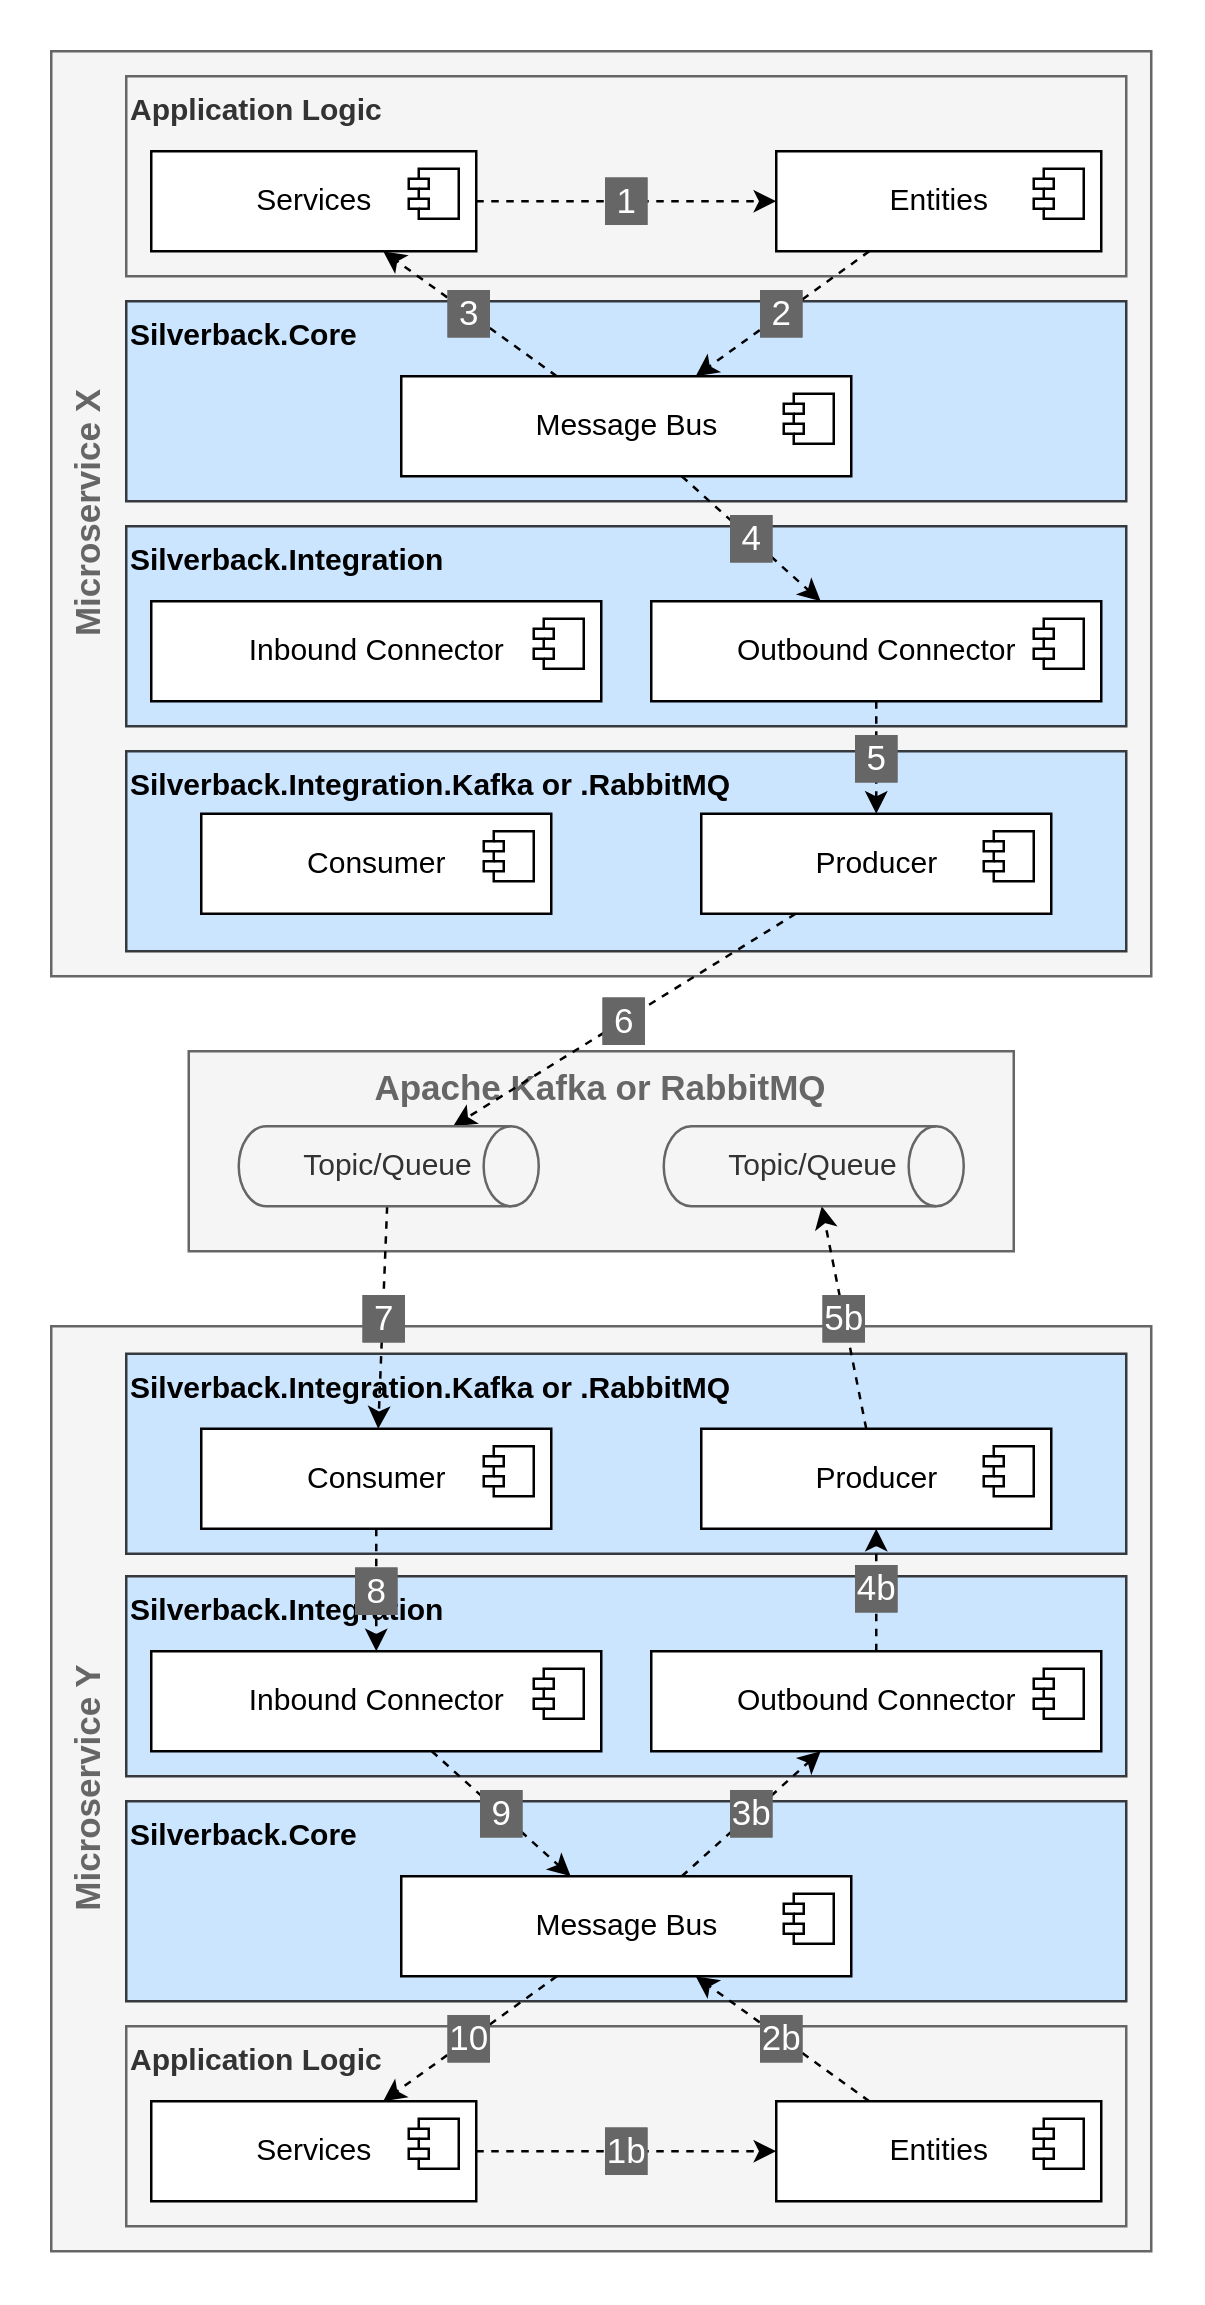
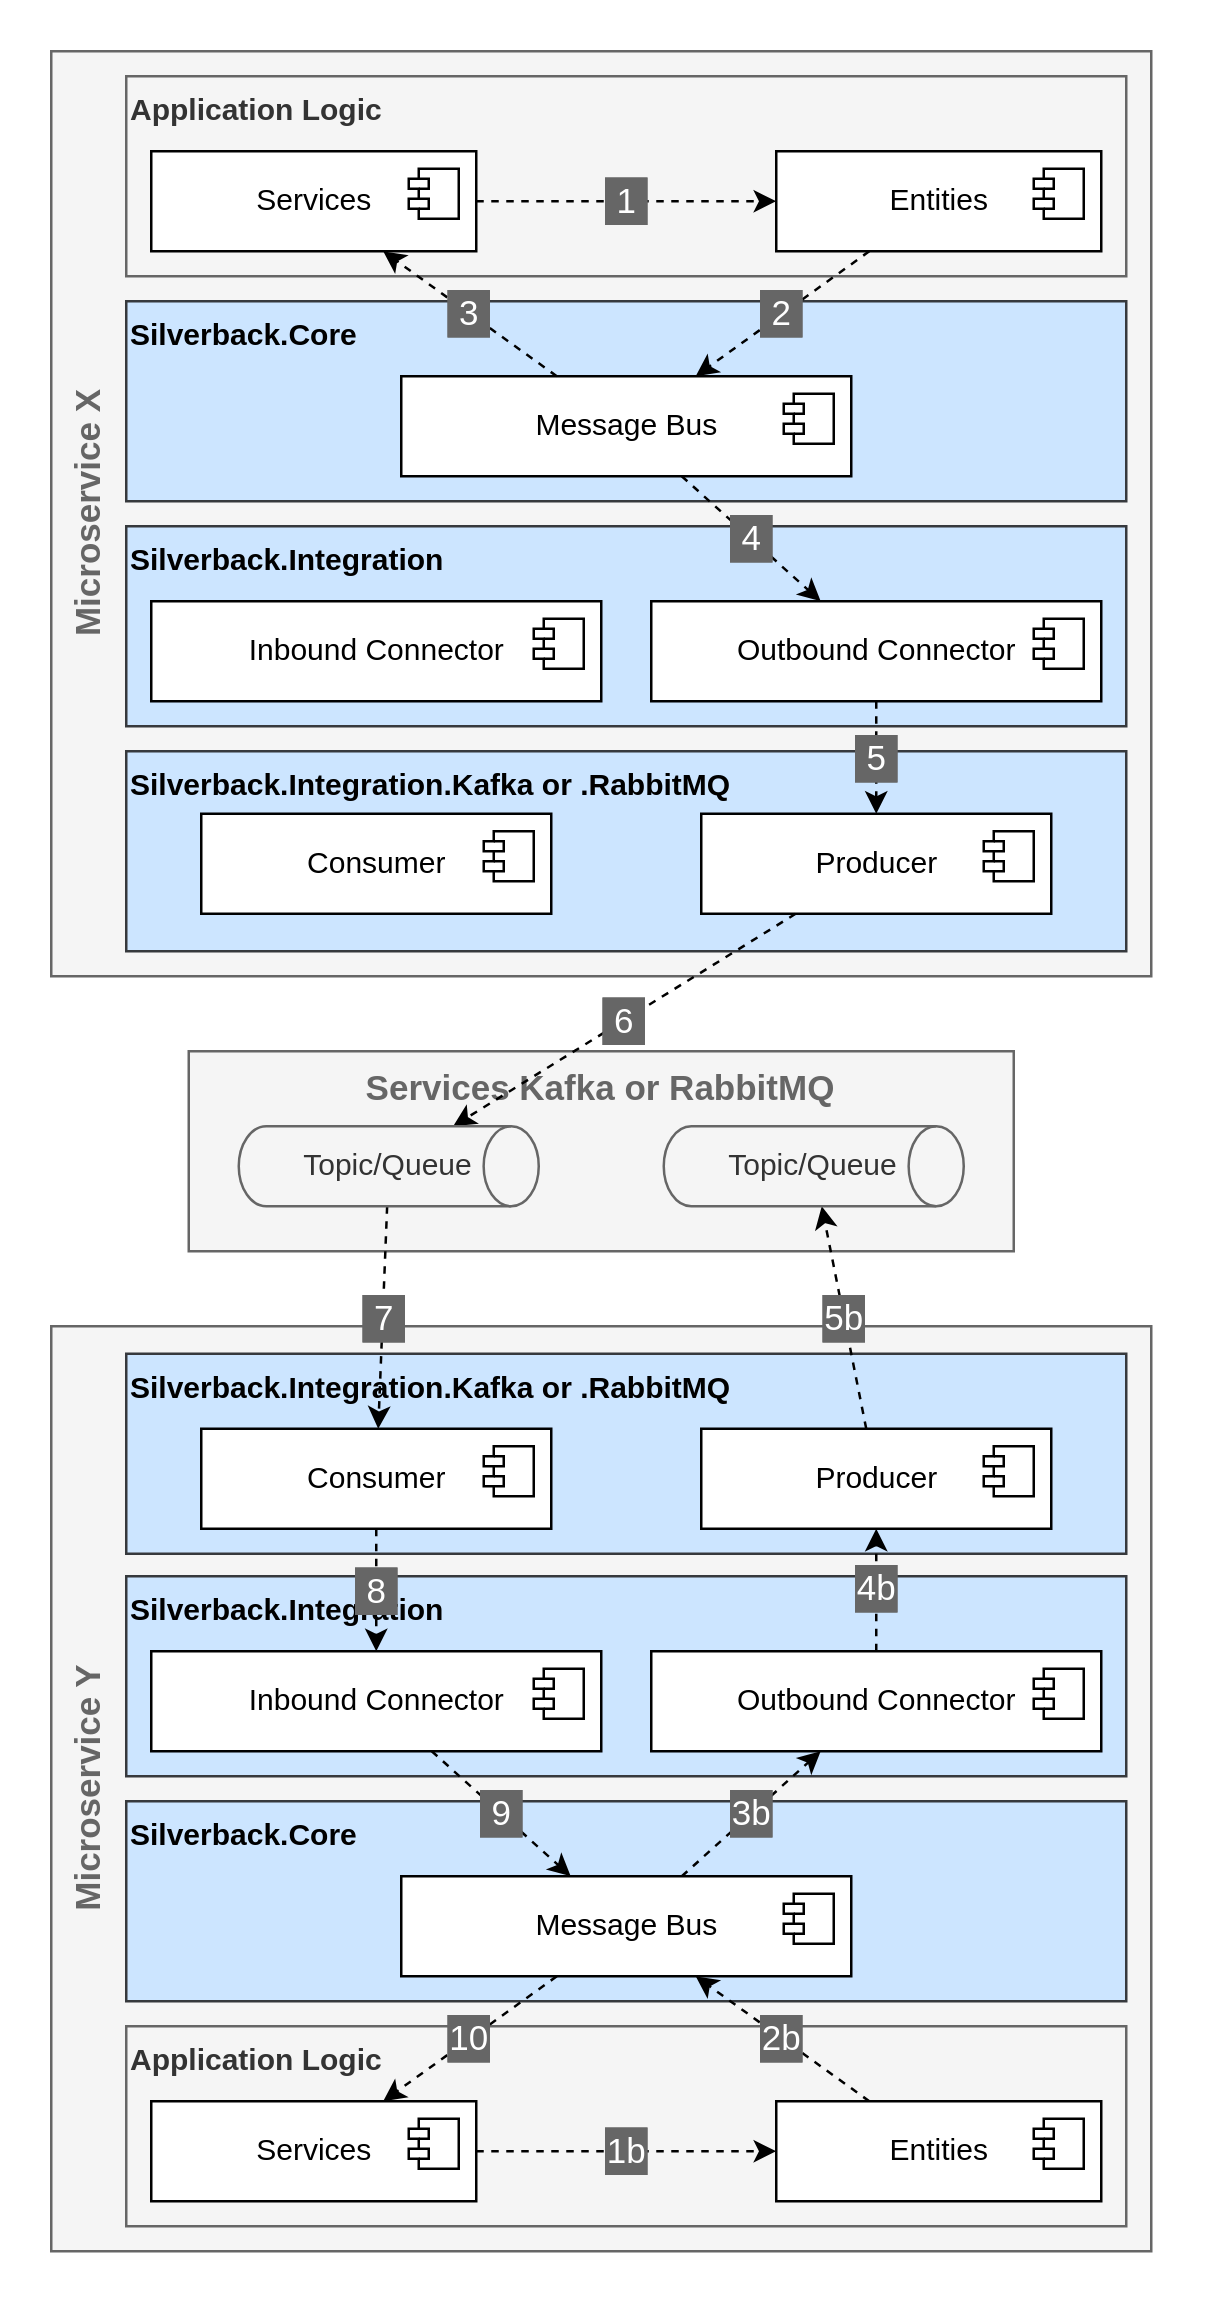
(601, 1090) -> (601, 1090)
